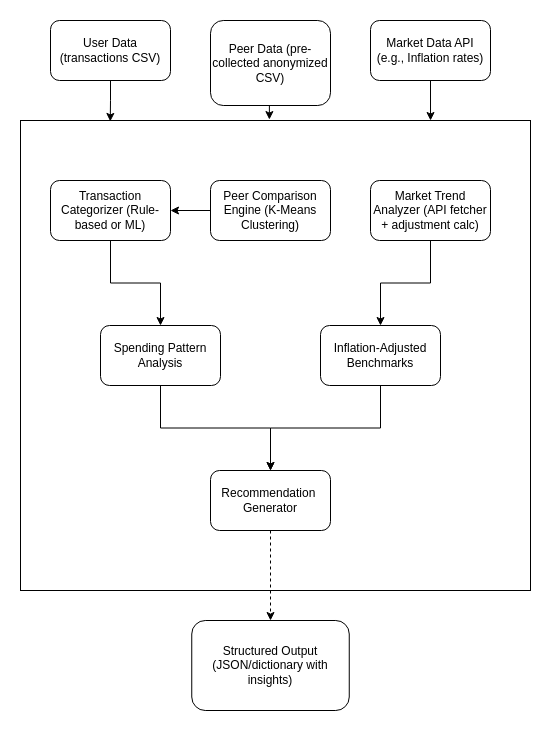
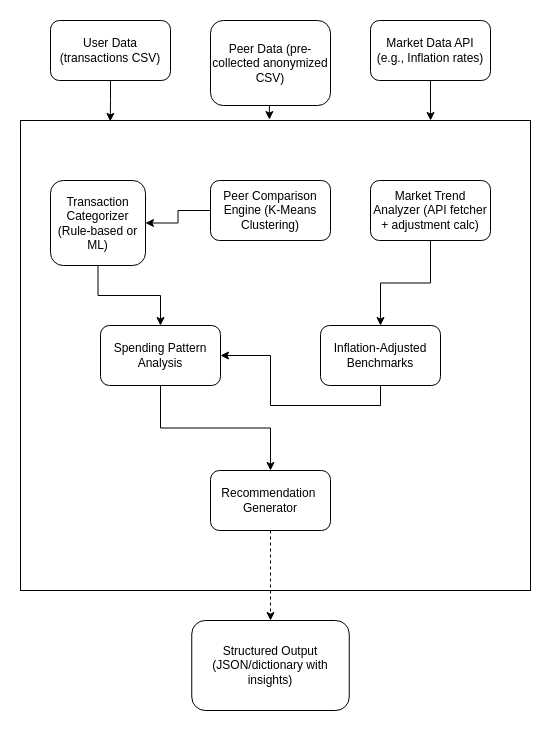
(111, 211) -> (98, 223)
(339, 428) -> (281, 406)
